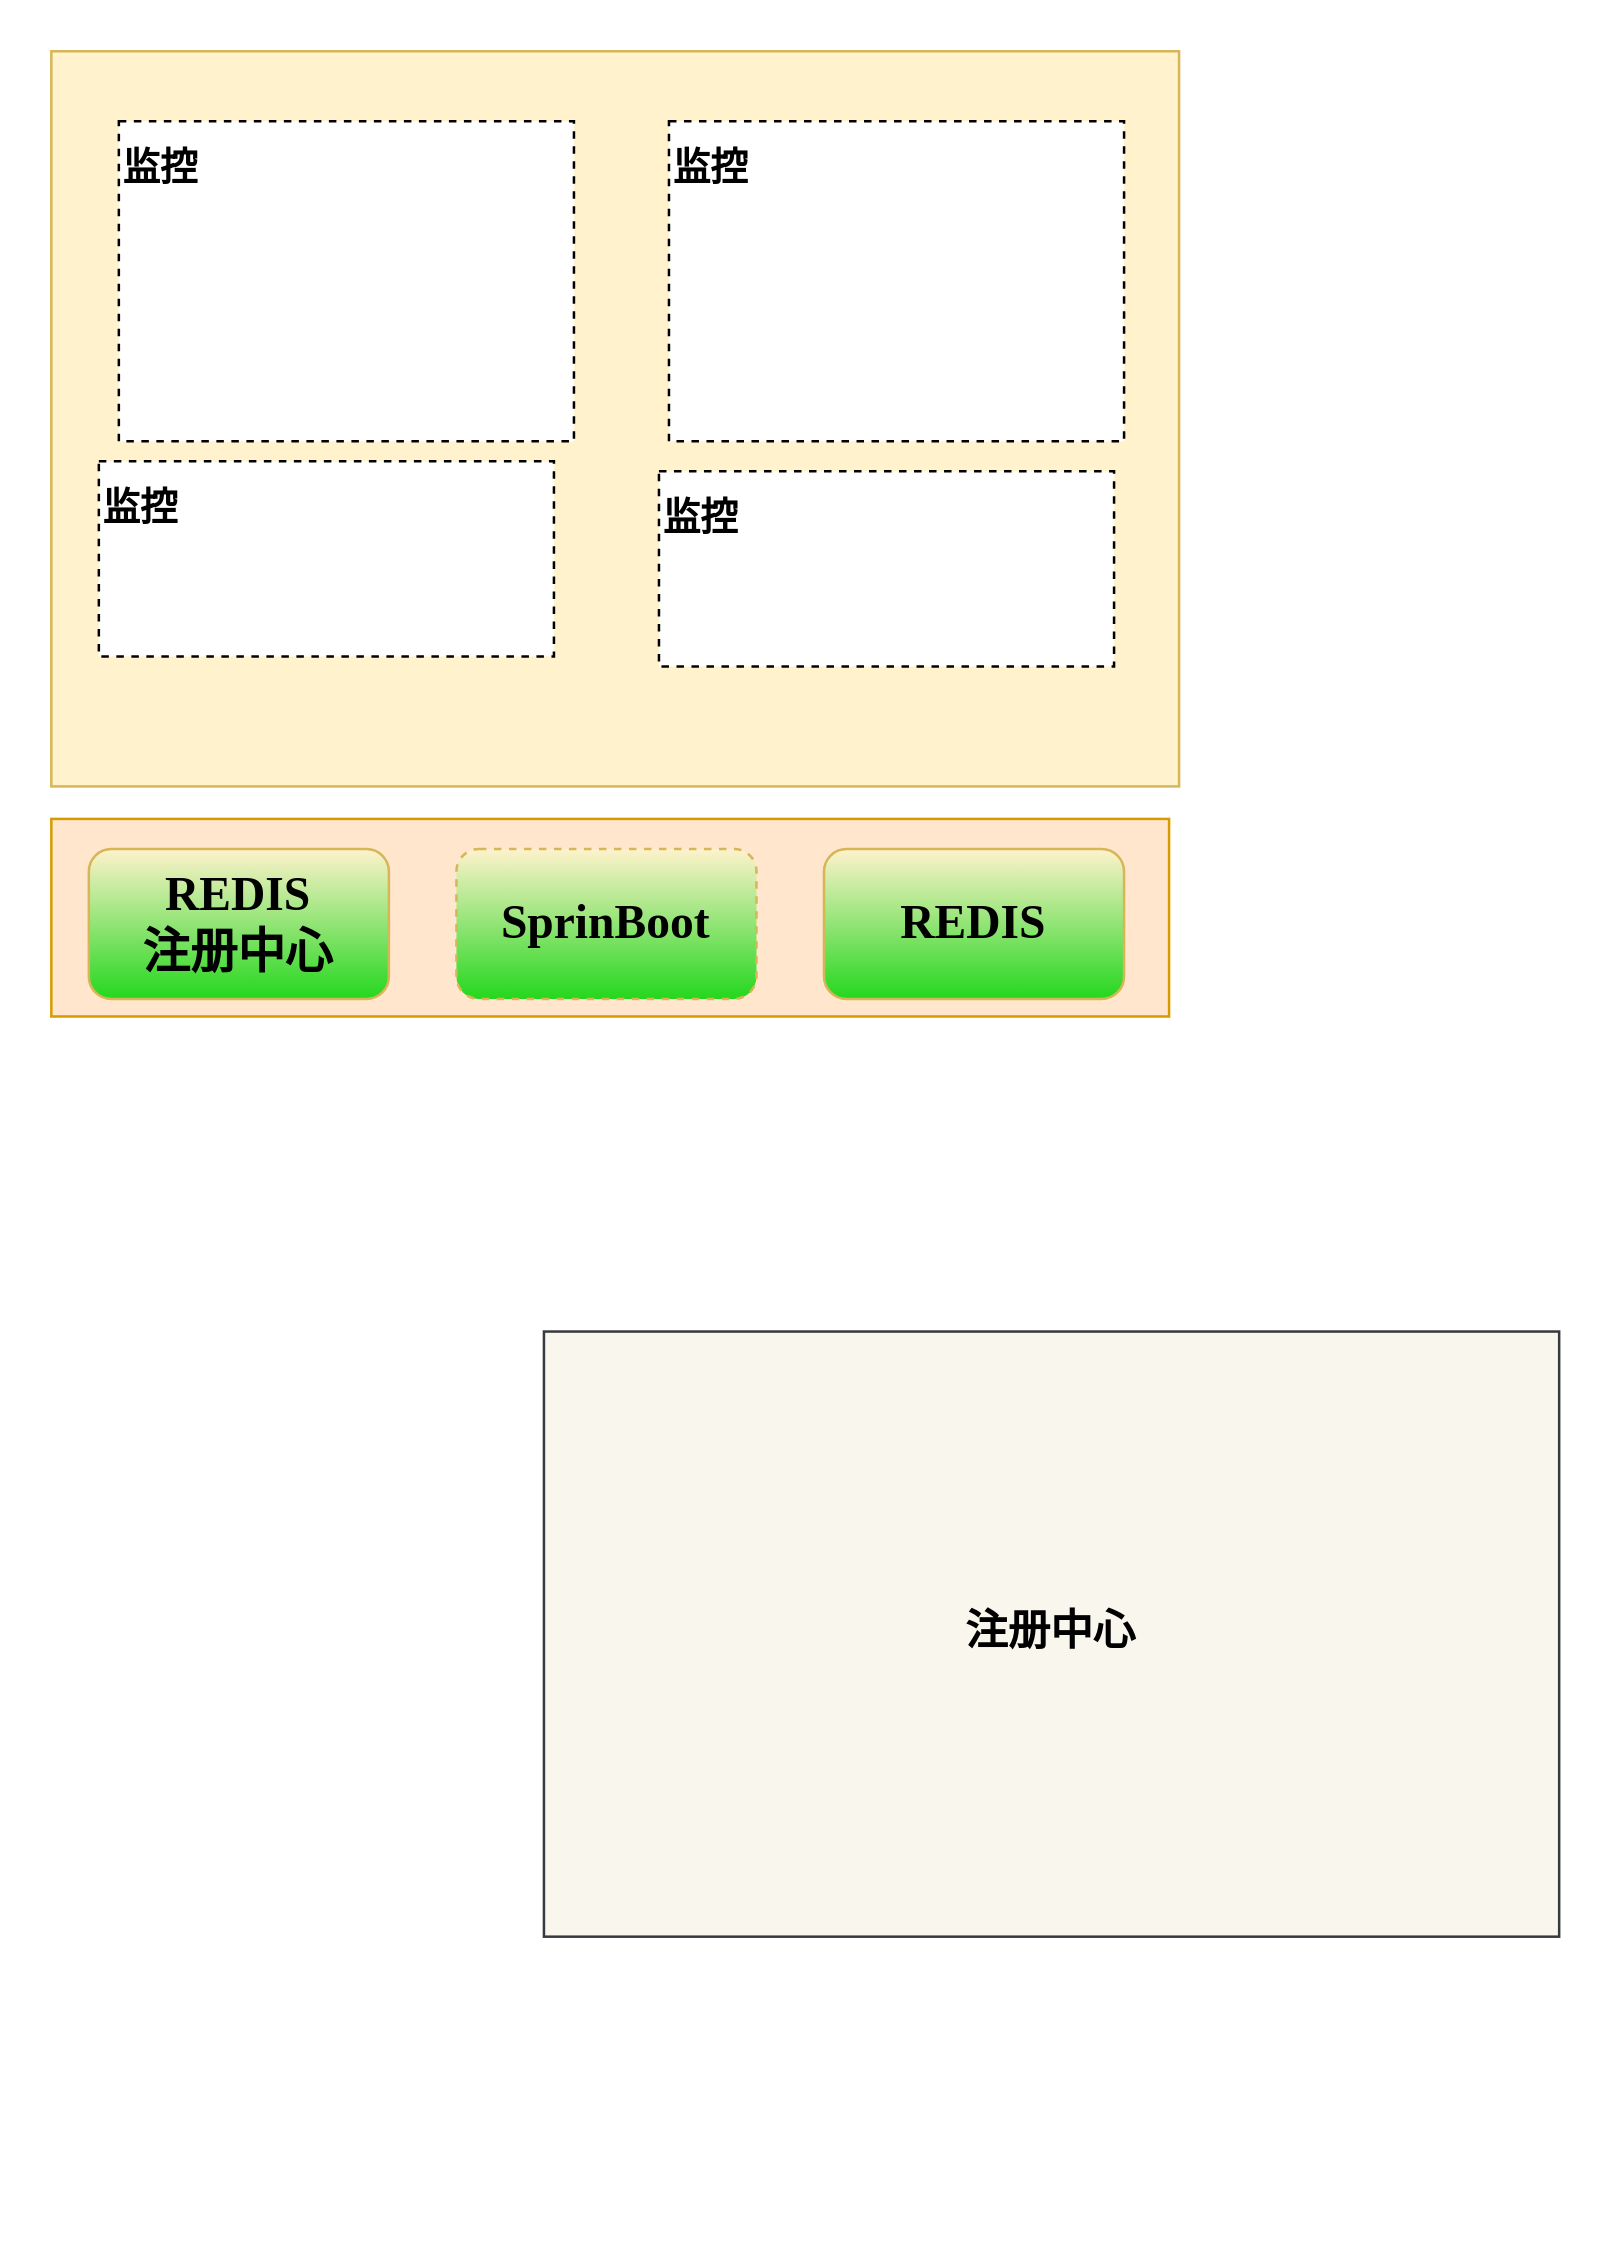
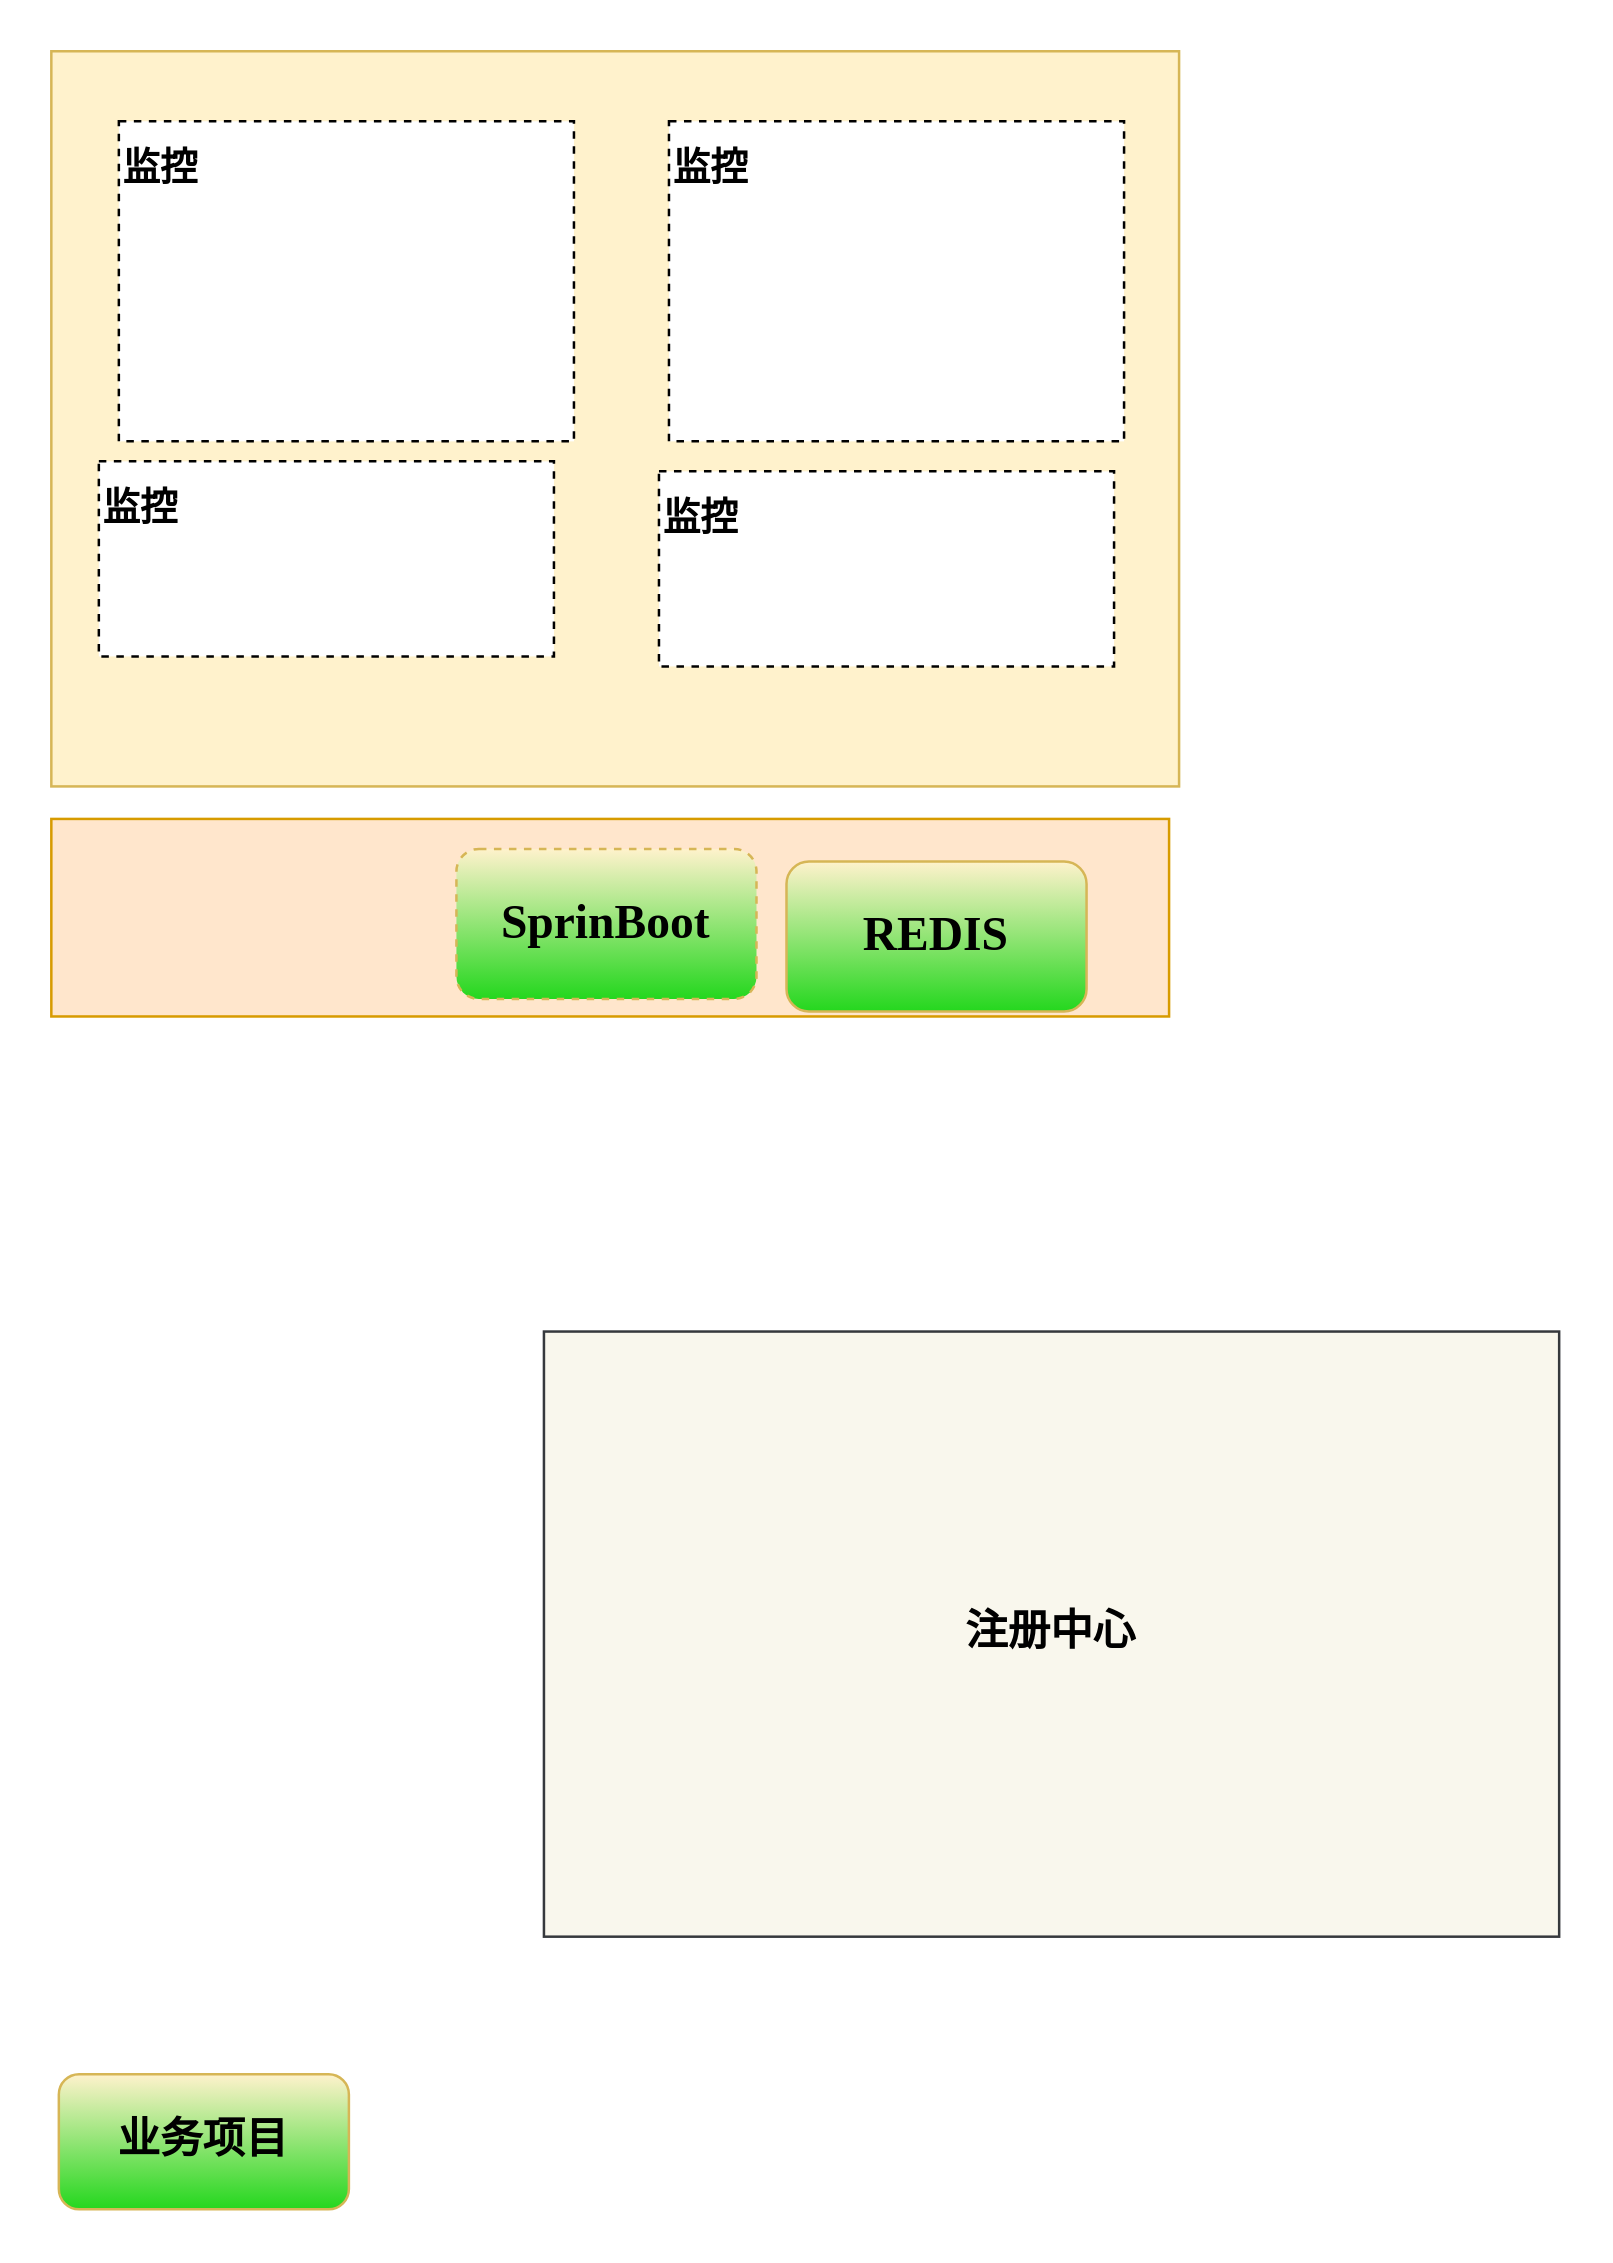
(239, 924) -> none
(974, 924) -> (936, 936)
none -> (204, 2141)
